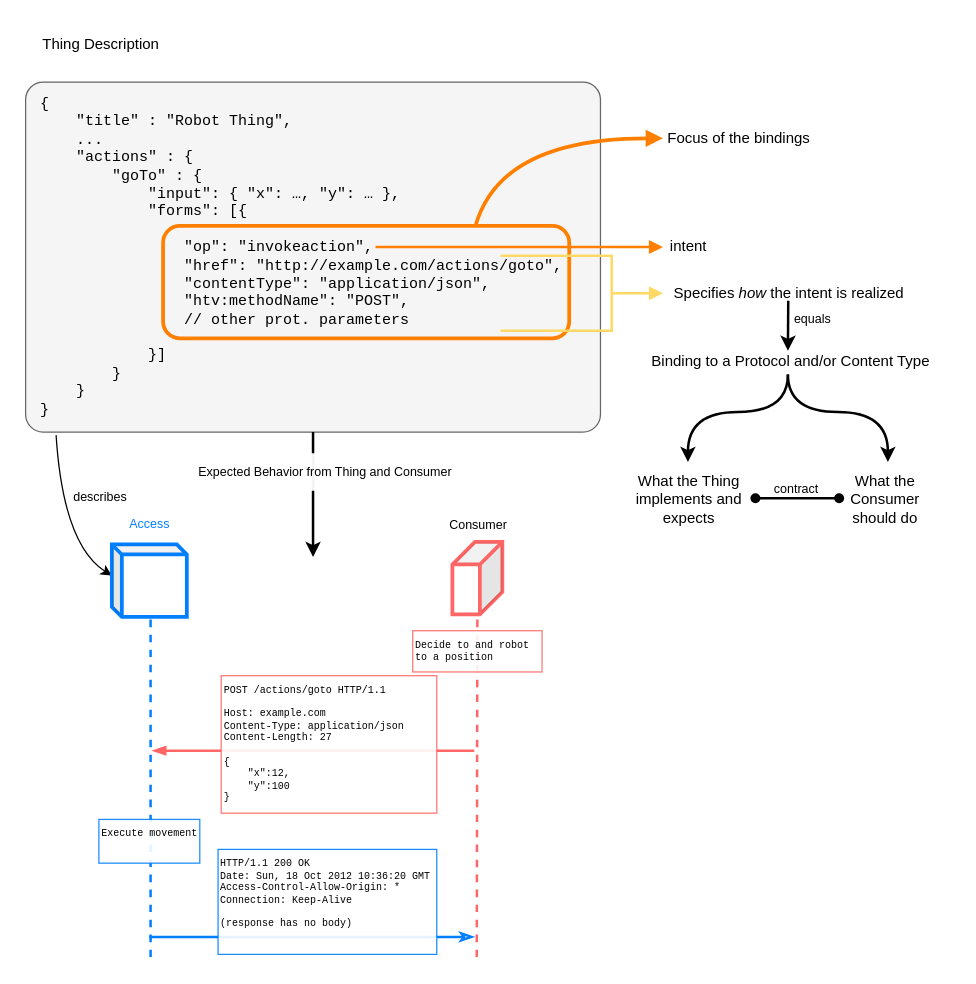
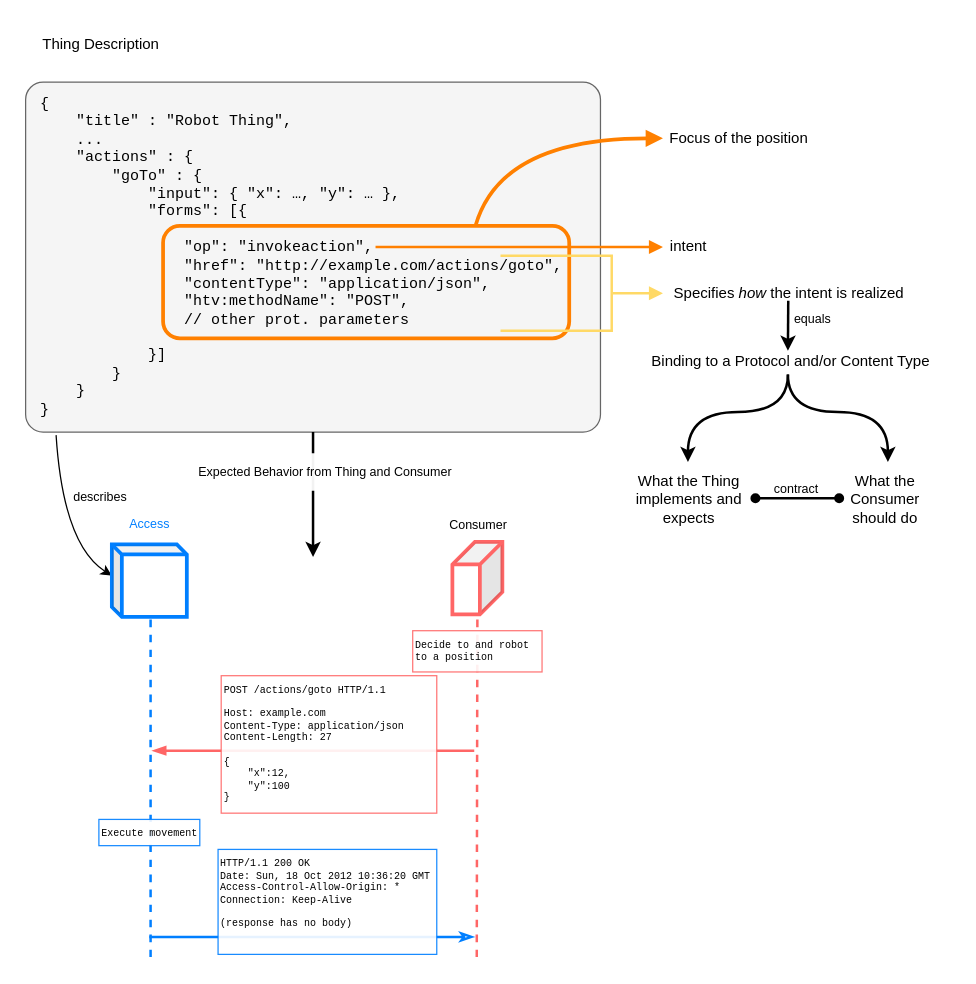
(739, 138) -> (739, 138)
(149, 841) -> (149, 833)
